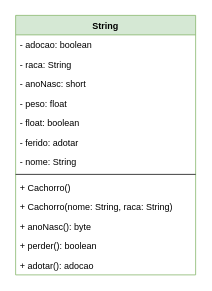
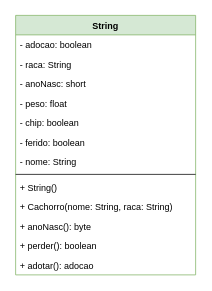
(54, 123) -> (51, 123)
(55, 143) -> (56, 143)
(49, 188) -> (42, 188)
